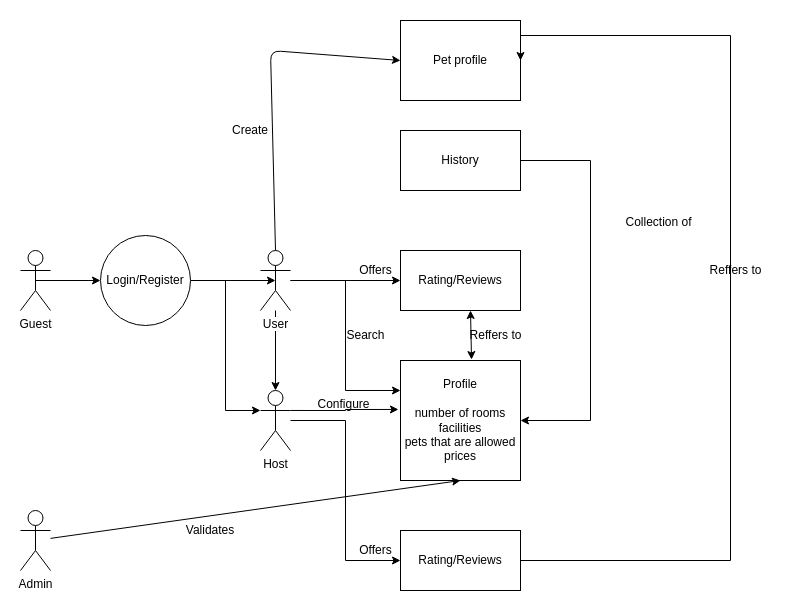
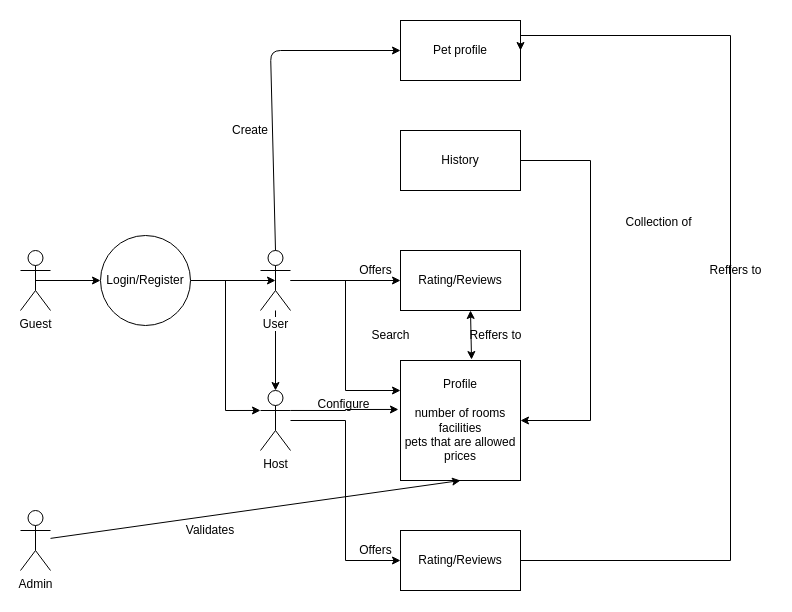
(461, 61) -> (461, 51)
(366, 336) -> (391, 336)
